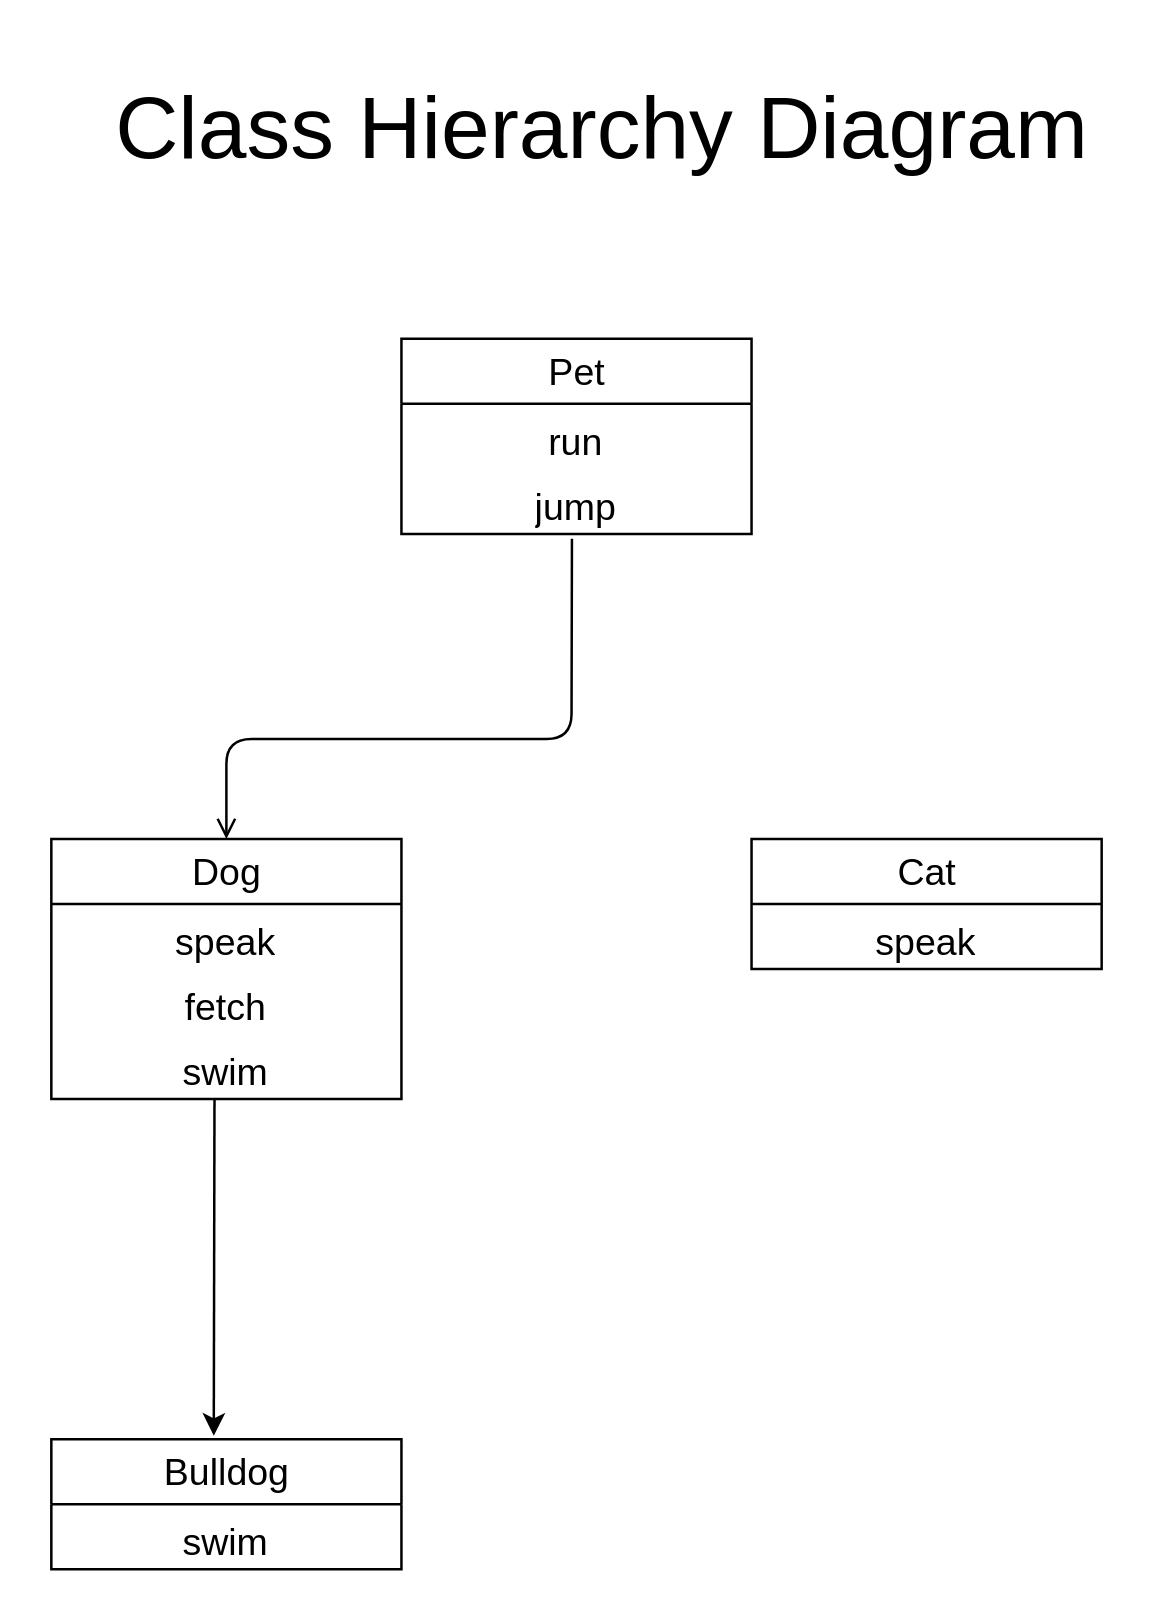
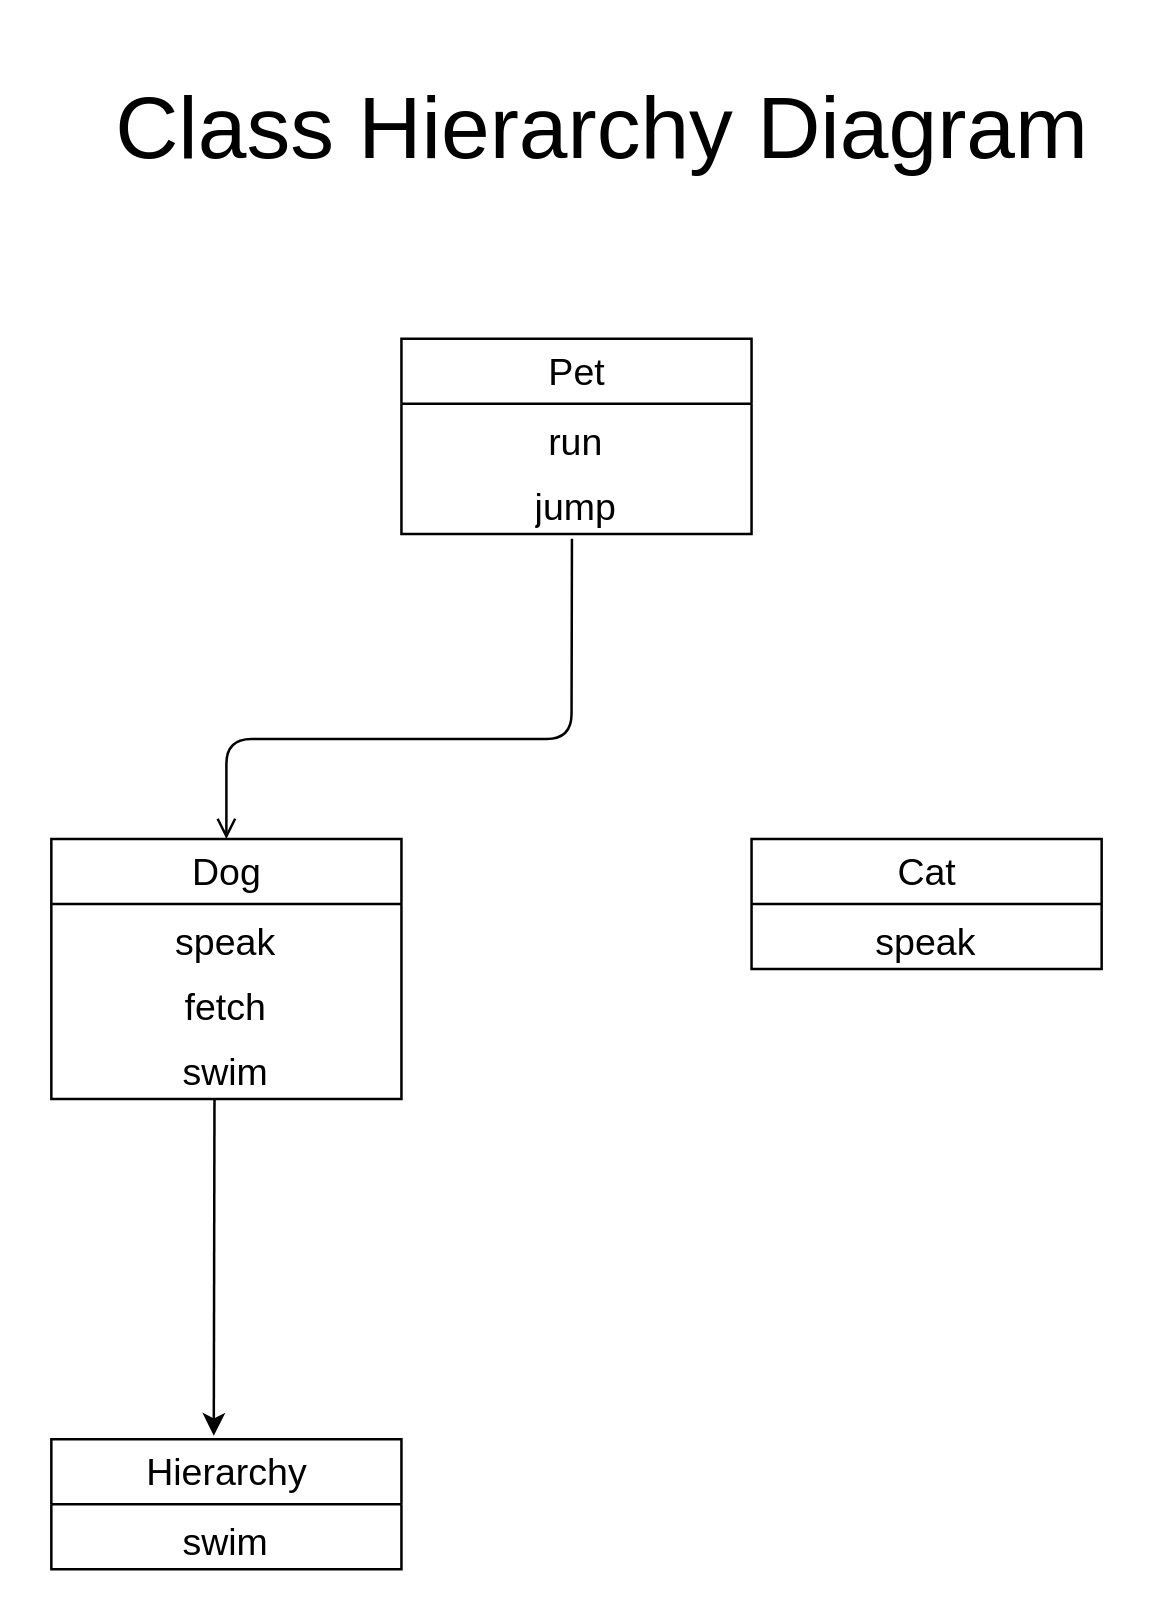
(228, 1471) -> (228, 1471)
